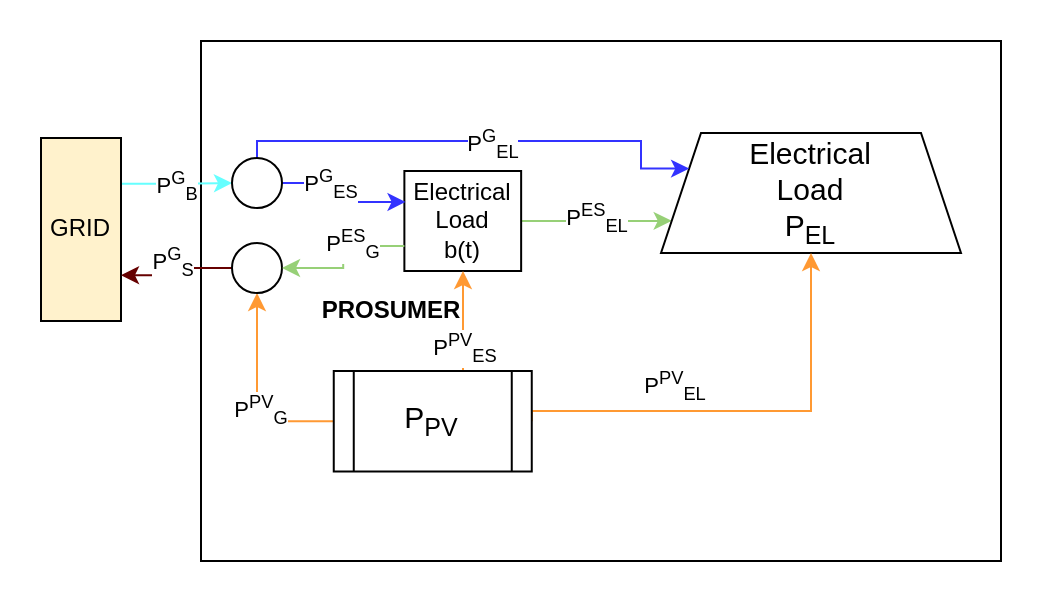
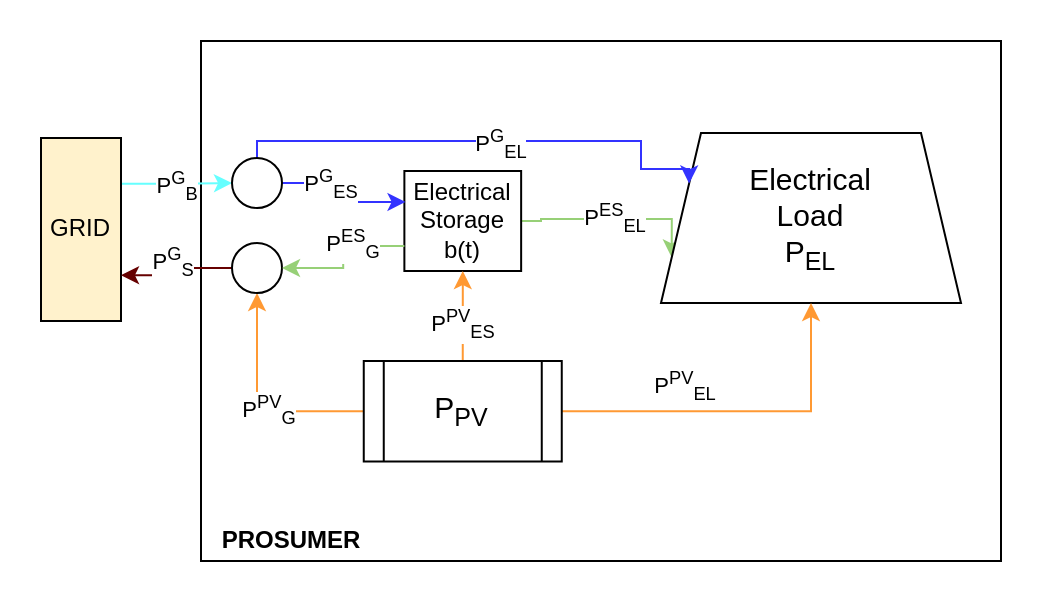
(811, 193) -> (811, 218)
(463, 221) -> (463, 221)
(391, 311) -> (291, 541)
(433, 421) -> (463, 411)
